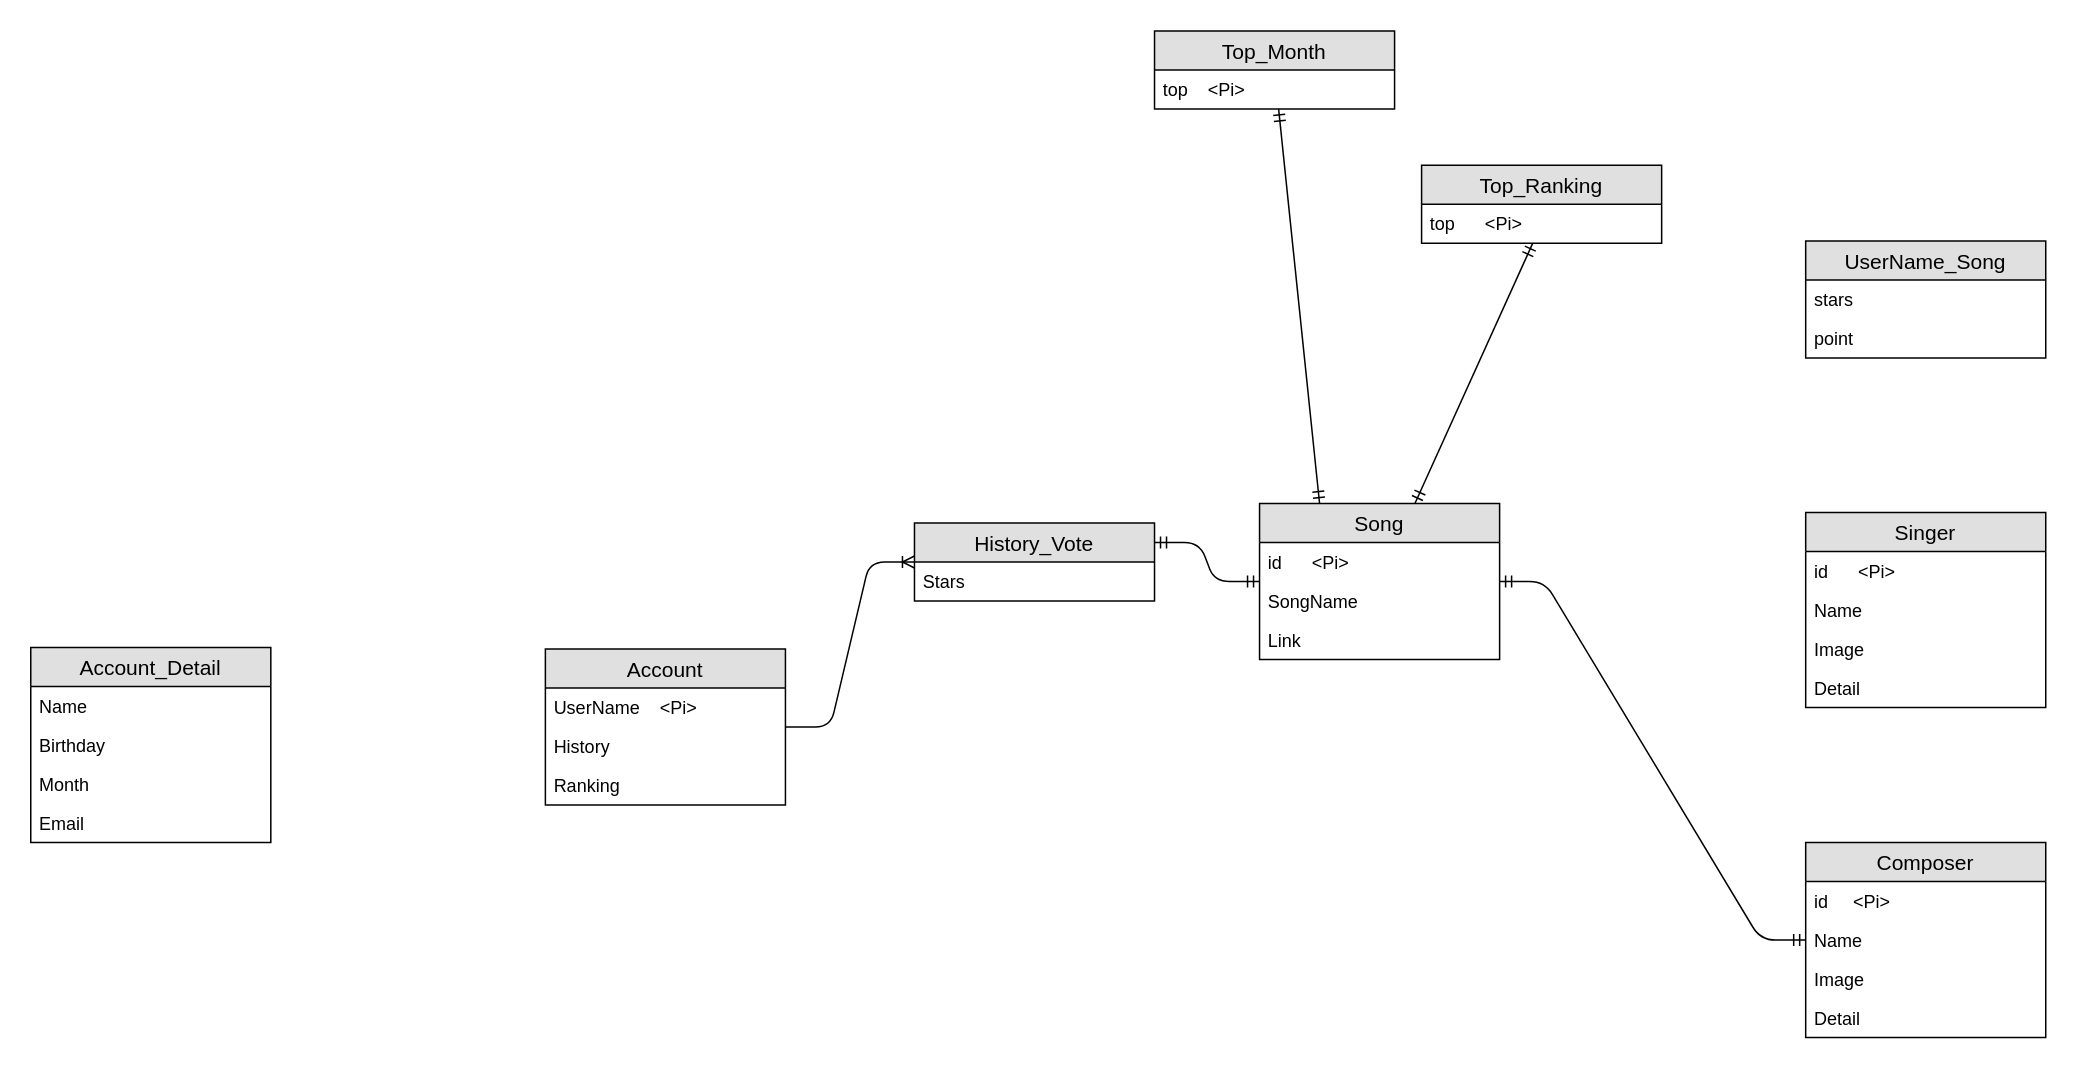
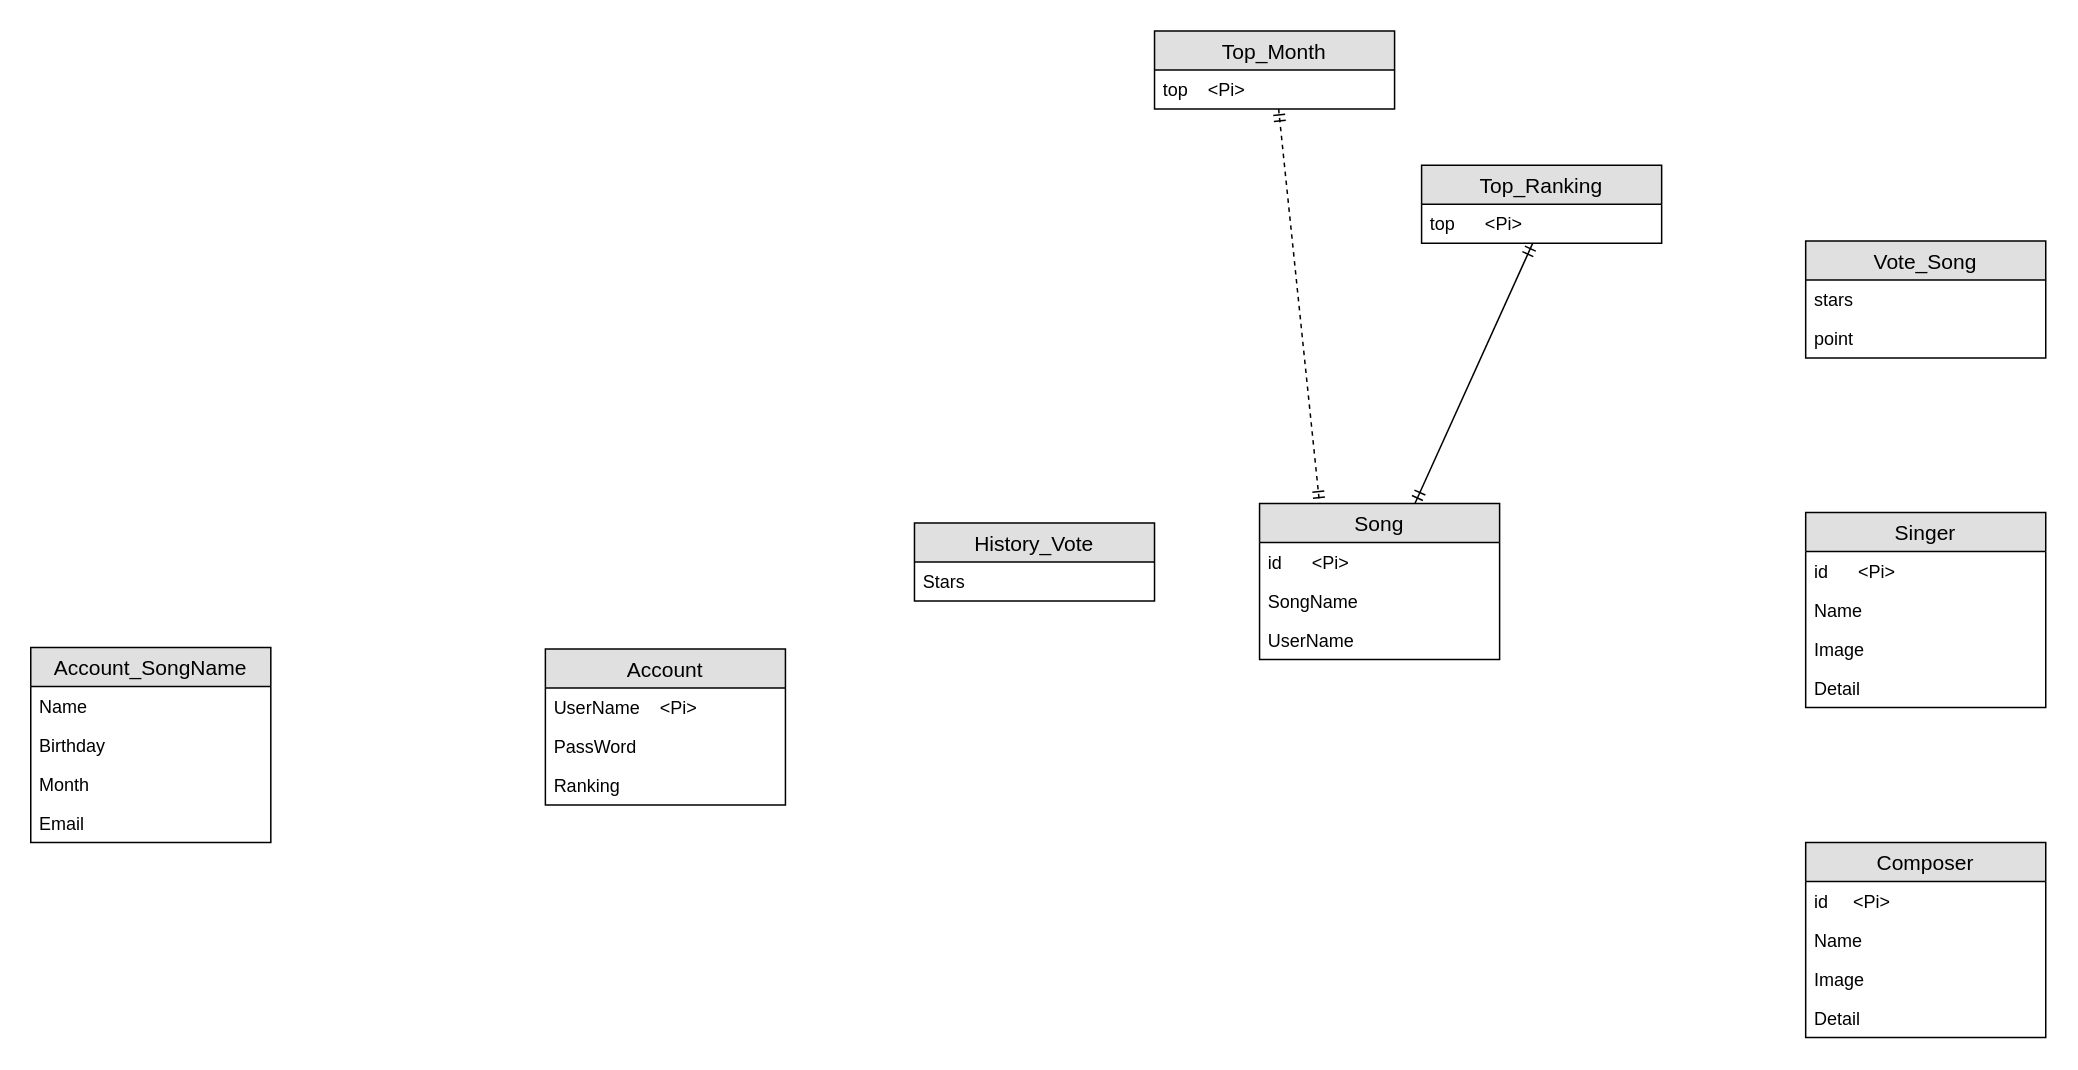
(1925, 262) -> (1925, 262)
(1299, 307) -> (1299, 307)
(1207, 562) -> none
(1285, 641) -> (1308, 641)
(850, 645) -> none
(150, 668) -> (150, 668)
(586, 747) -> (594, 747)
(1652, 761) -> none
